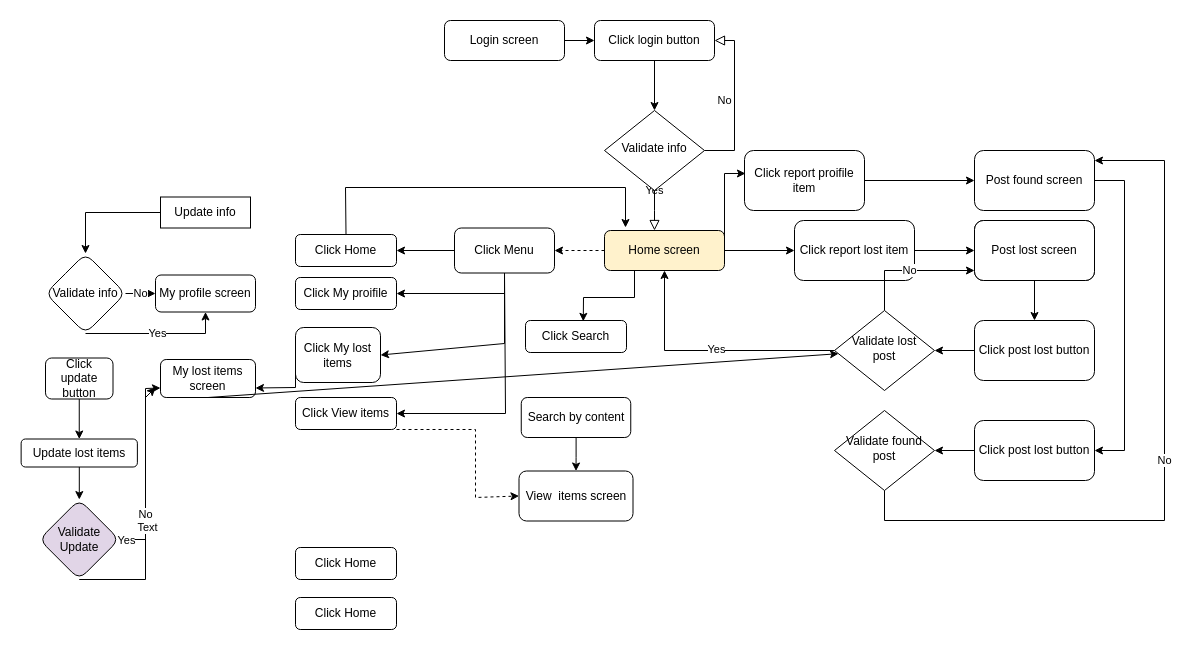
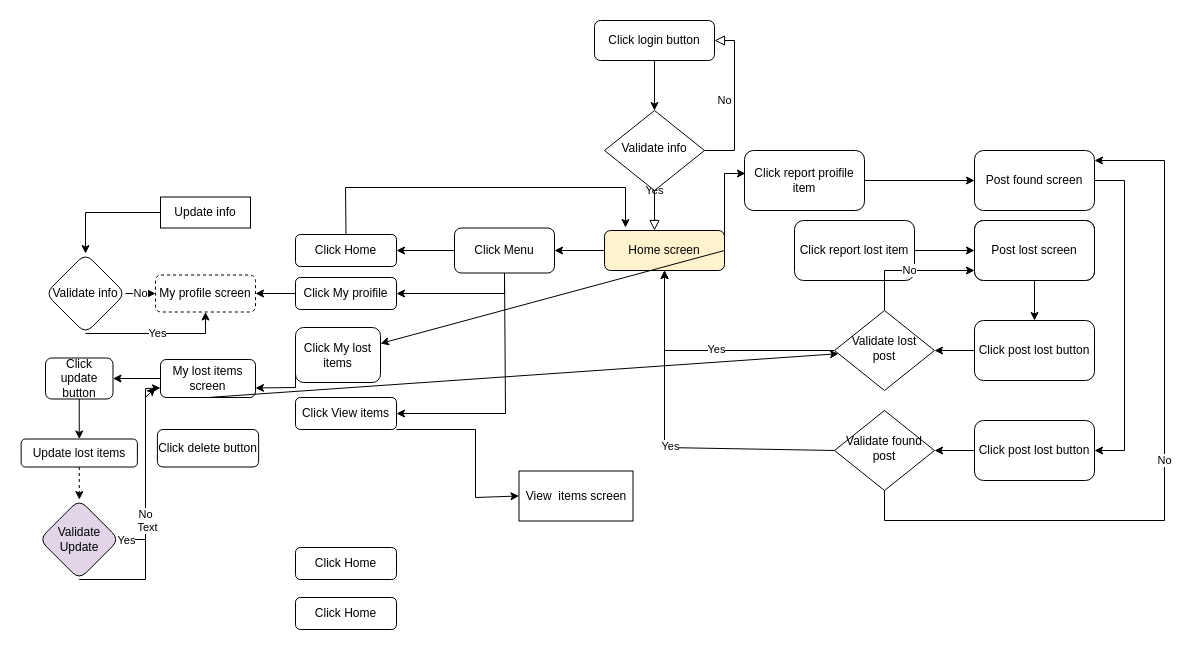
(505, 41) -> none
(576, 41) -> none
(582, 251) -> (582, 251)
(757, 251) -> (555, 296)
(206, 294) -> (206, 294)
none -> (279, 294)
(615, 298) -> none
(576, 337) -> none
(445, 349) -> none
none -> (140, 379)
(576, 418) -> none
(476, 441) -> (476, 441)
none -> (208, 448)
none -> (703, 448)
(576, 451) -> none
(79, 480) -> (79, 480)
(576, 496) -> (576, 496)
